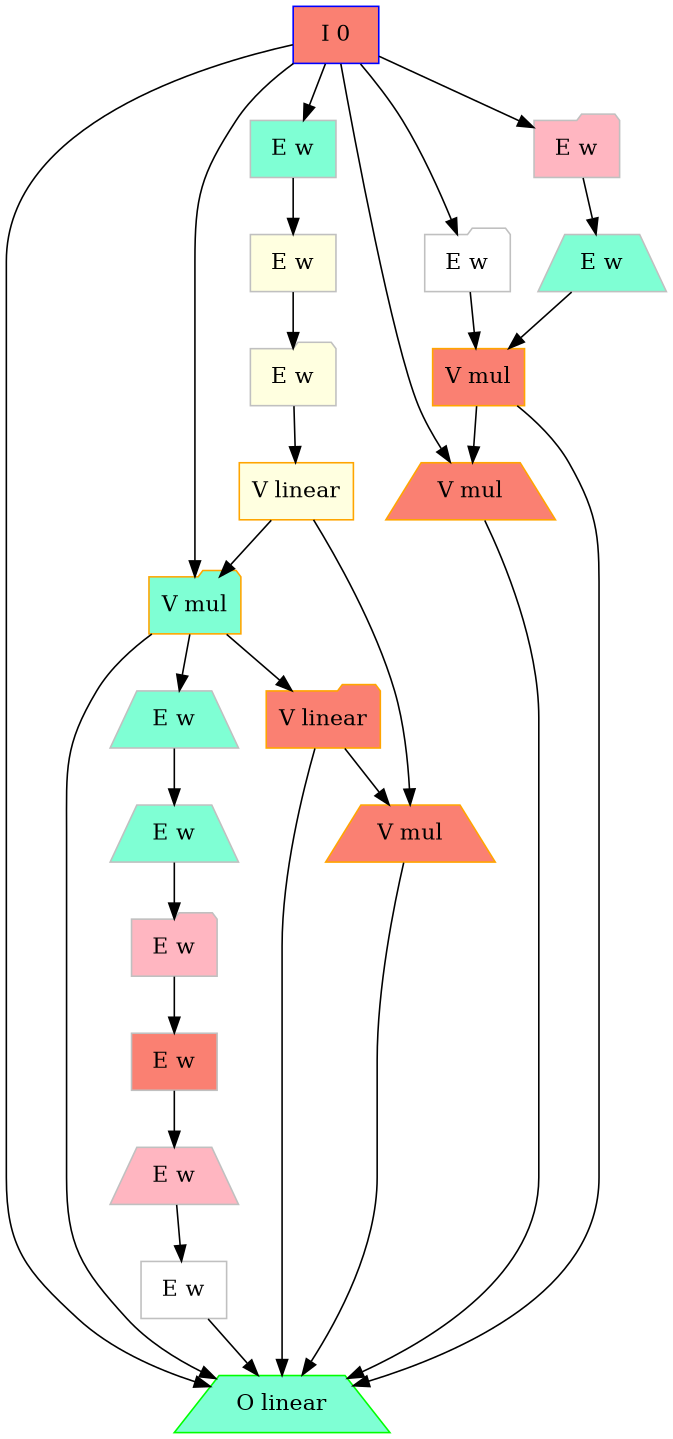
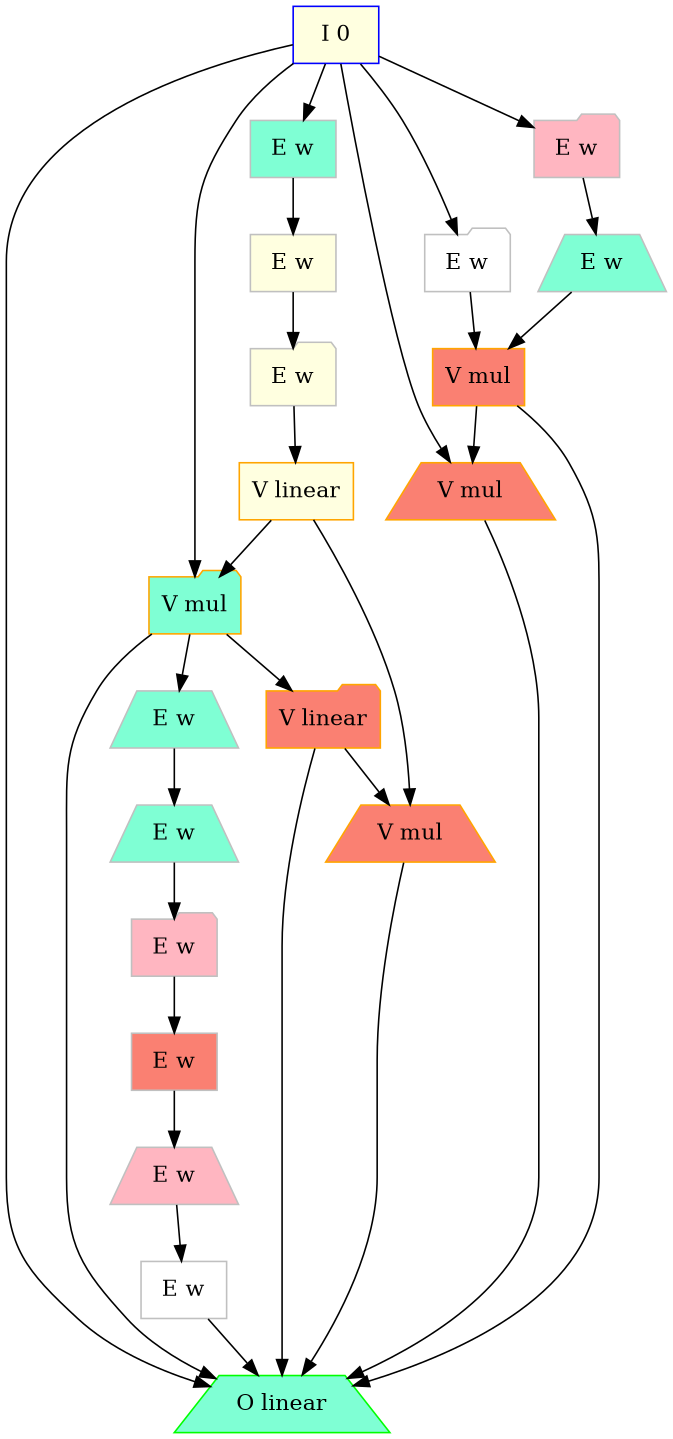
(336, 35) -> (336, 35)
